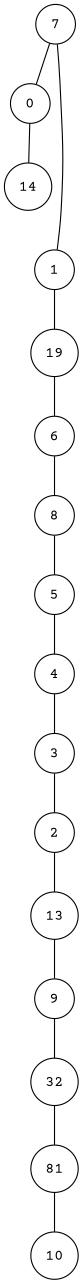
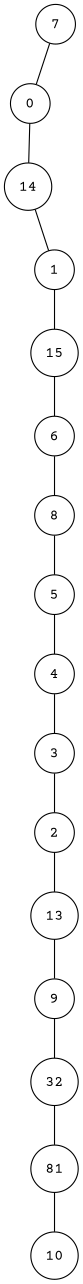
(63, 147) -> (42, 230)
(55, 353) -> (55, 353)
